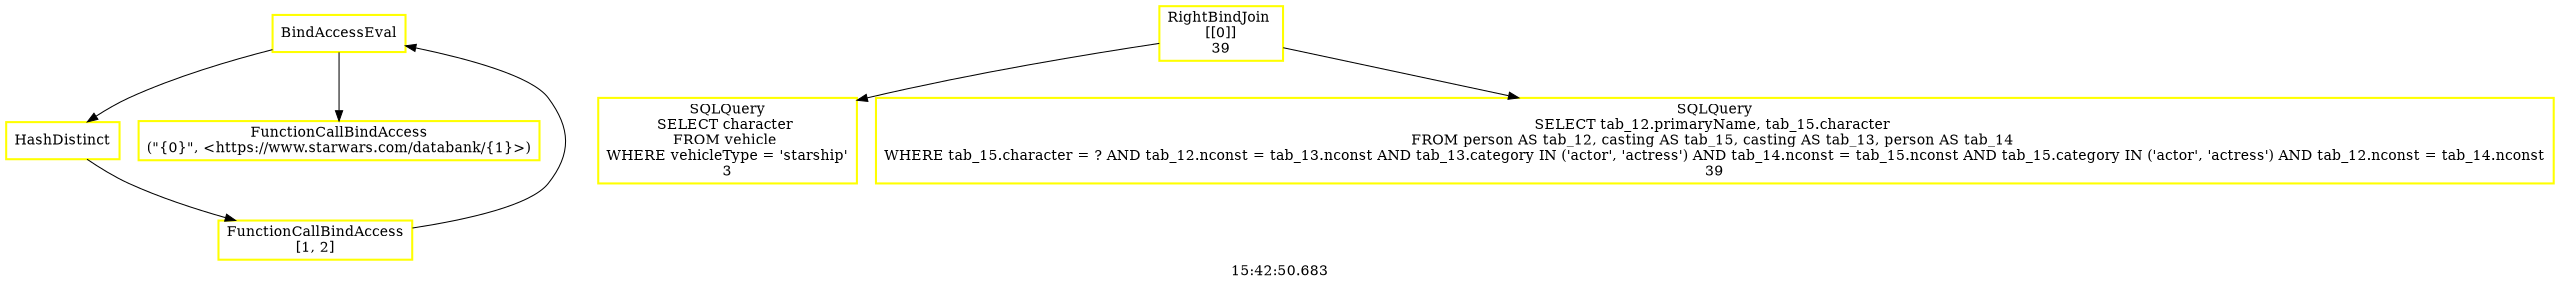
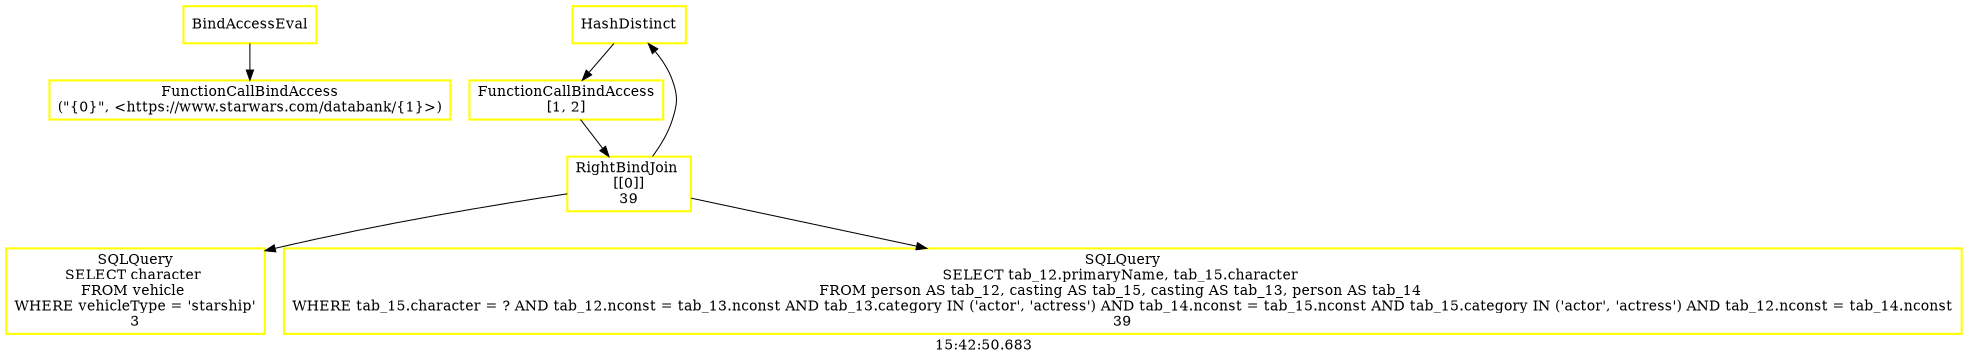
(182, 77) -> (676, 104)
(566, 142) -> (592, 134)
